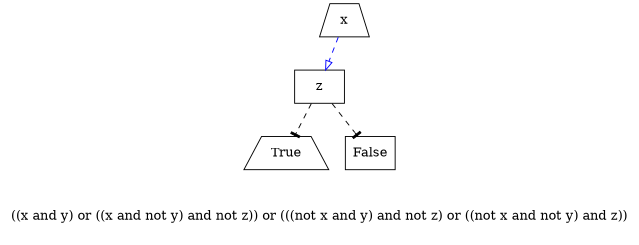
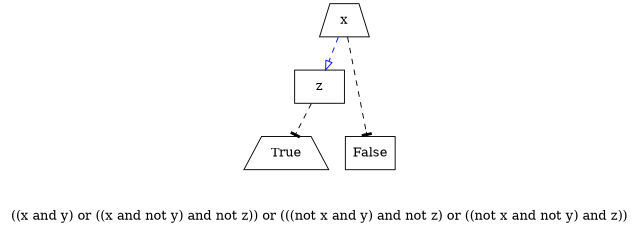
(343, 118) -> (357, 84)
